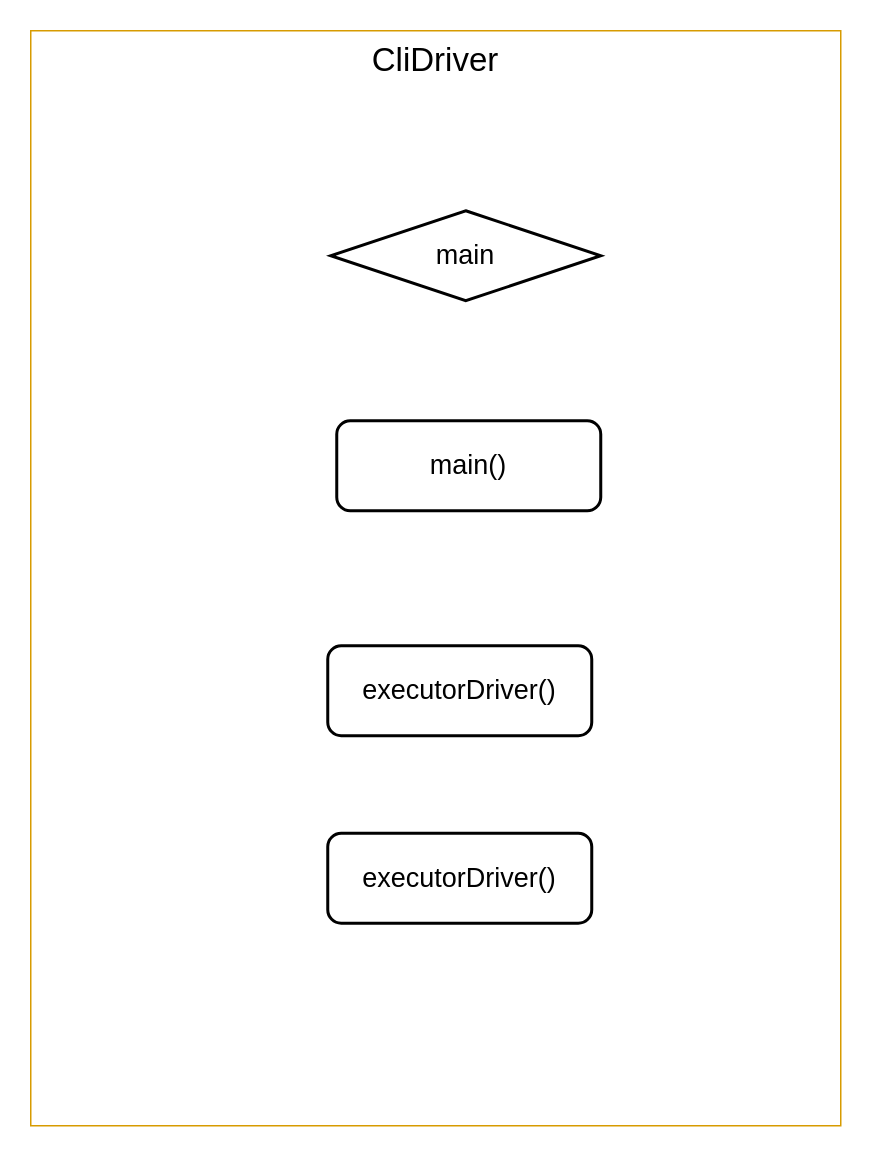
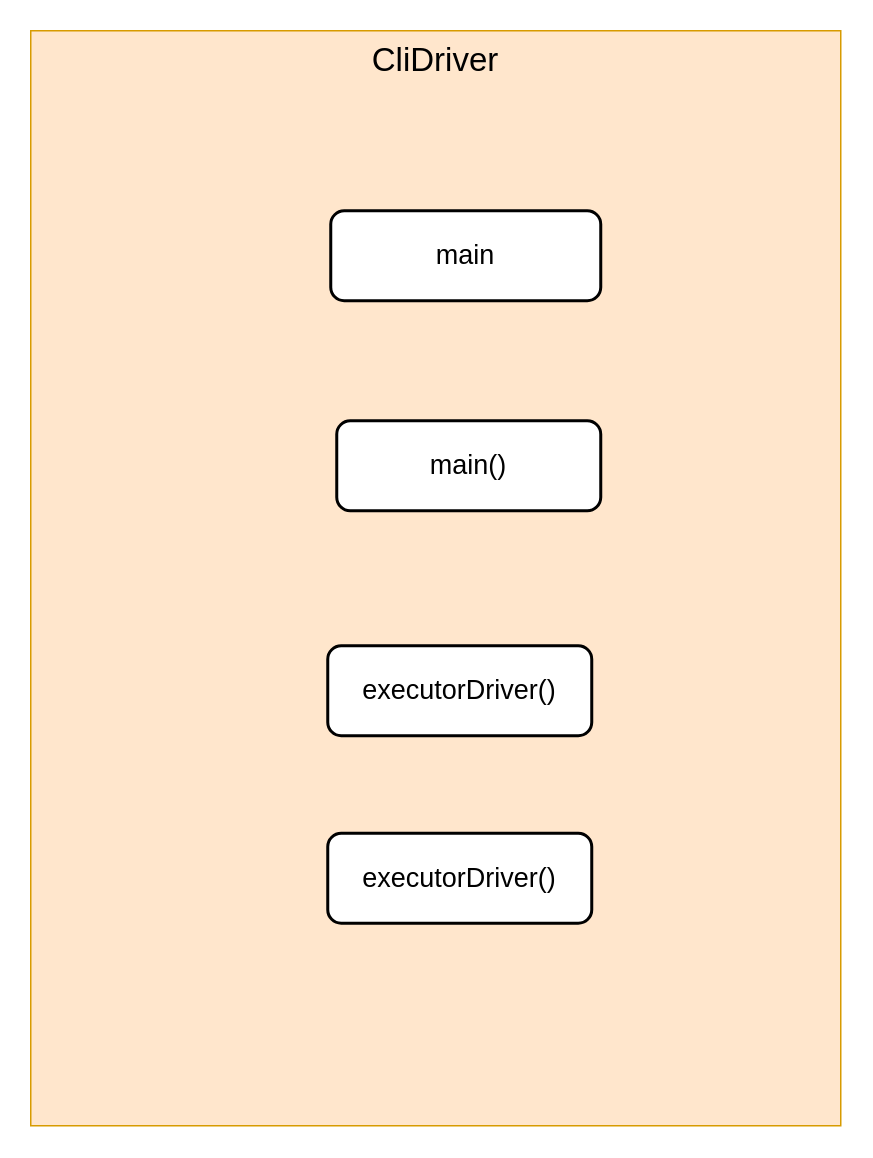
(466, 256) -> (466, 256)
(436, 578) -> (436, 578)
